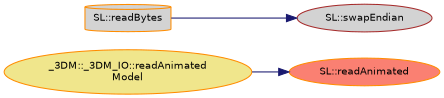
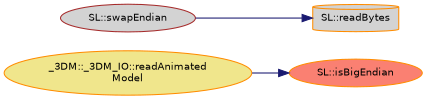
(229, 18) -> (249, 18)
(365, 72) -> (356, 73)
